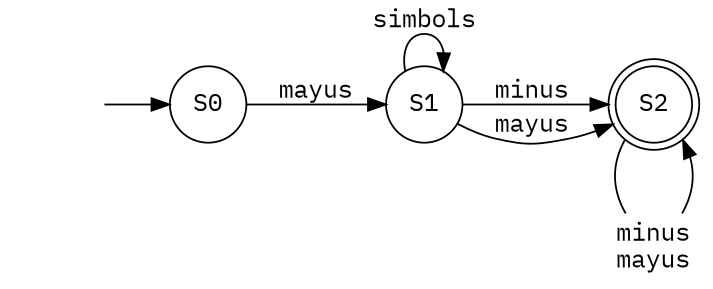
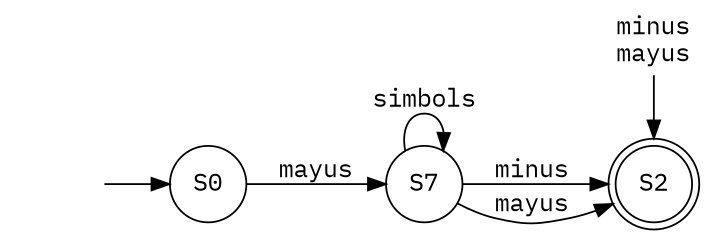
(424, 104) -> (424, 184)
(615, 177) -> none
